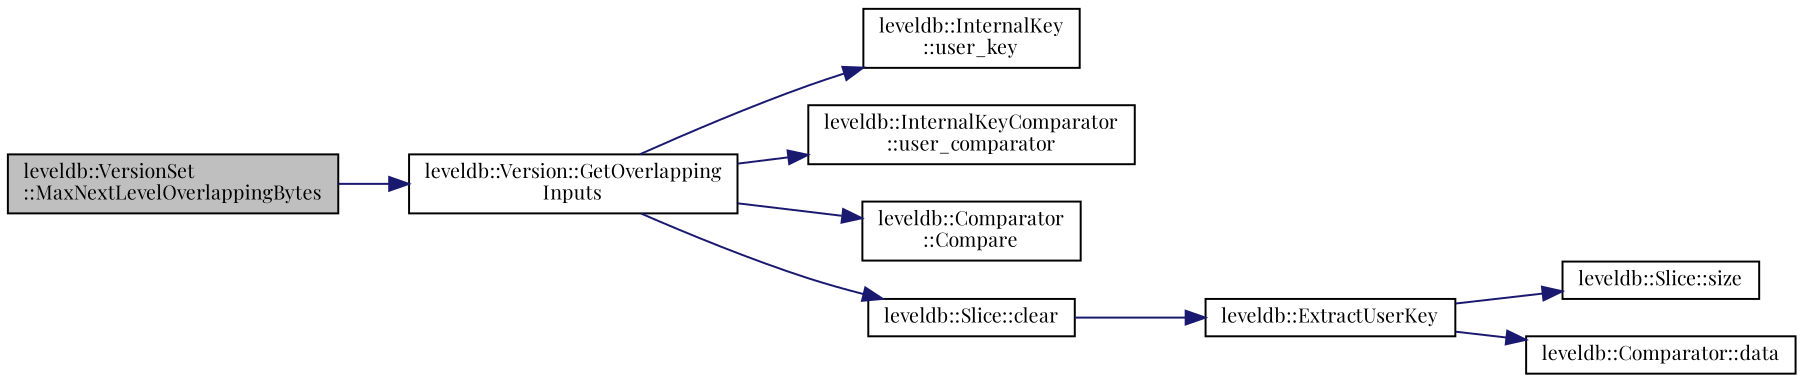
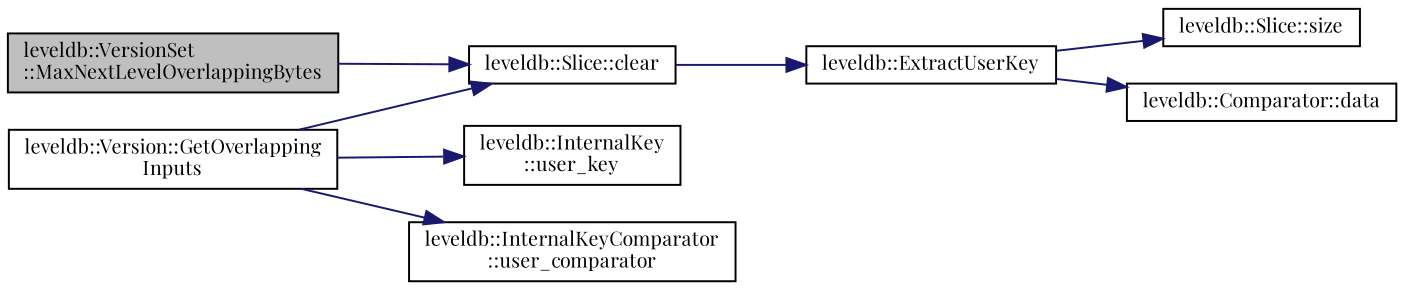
(364, 184) -> (394, 64)
(972, 231) -> none
